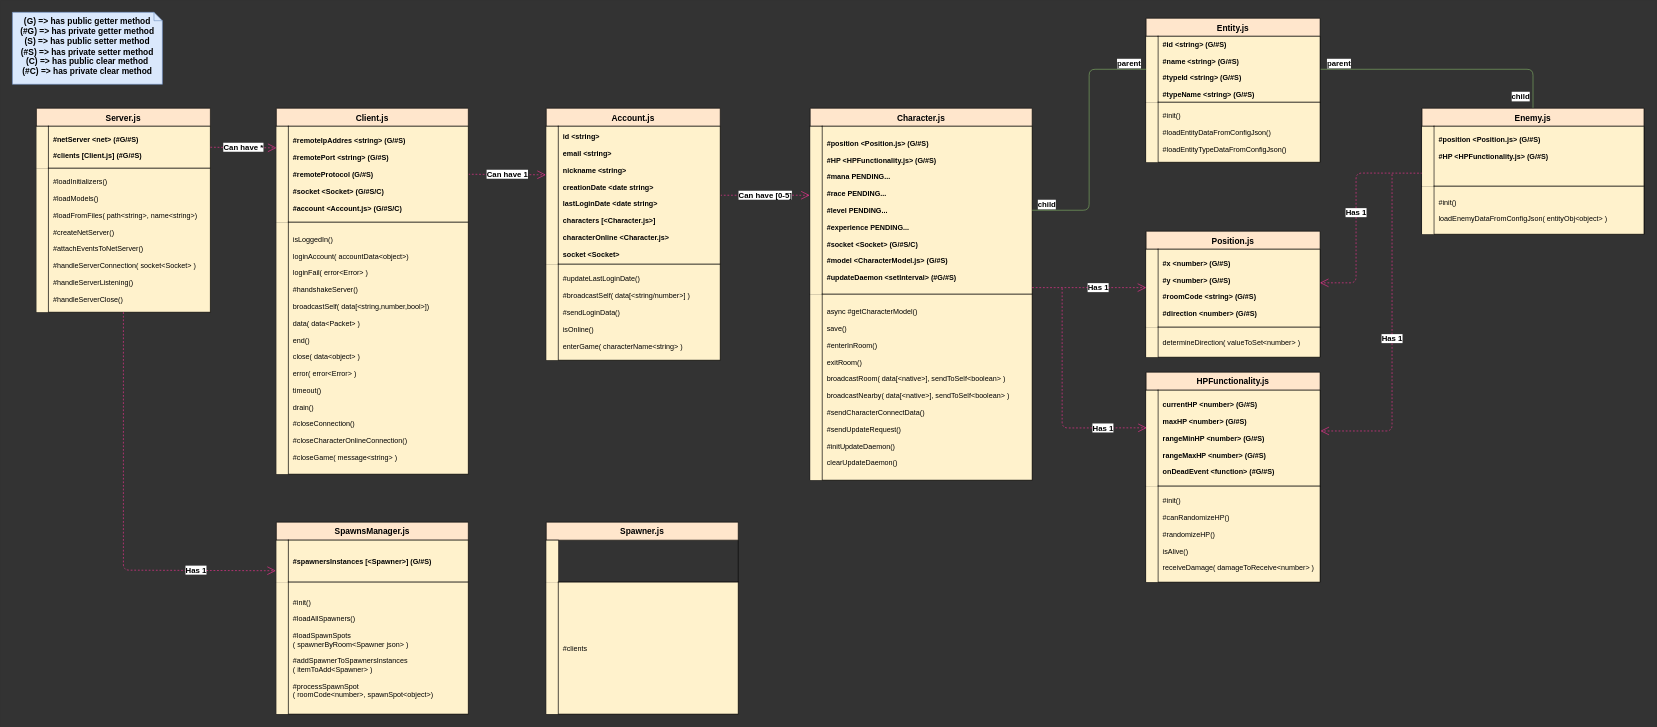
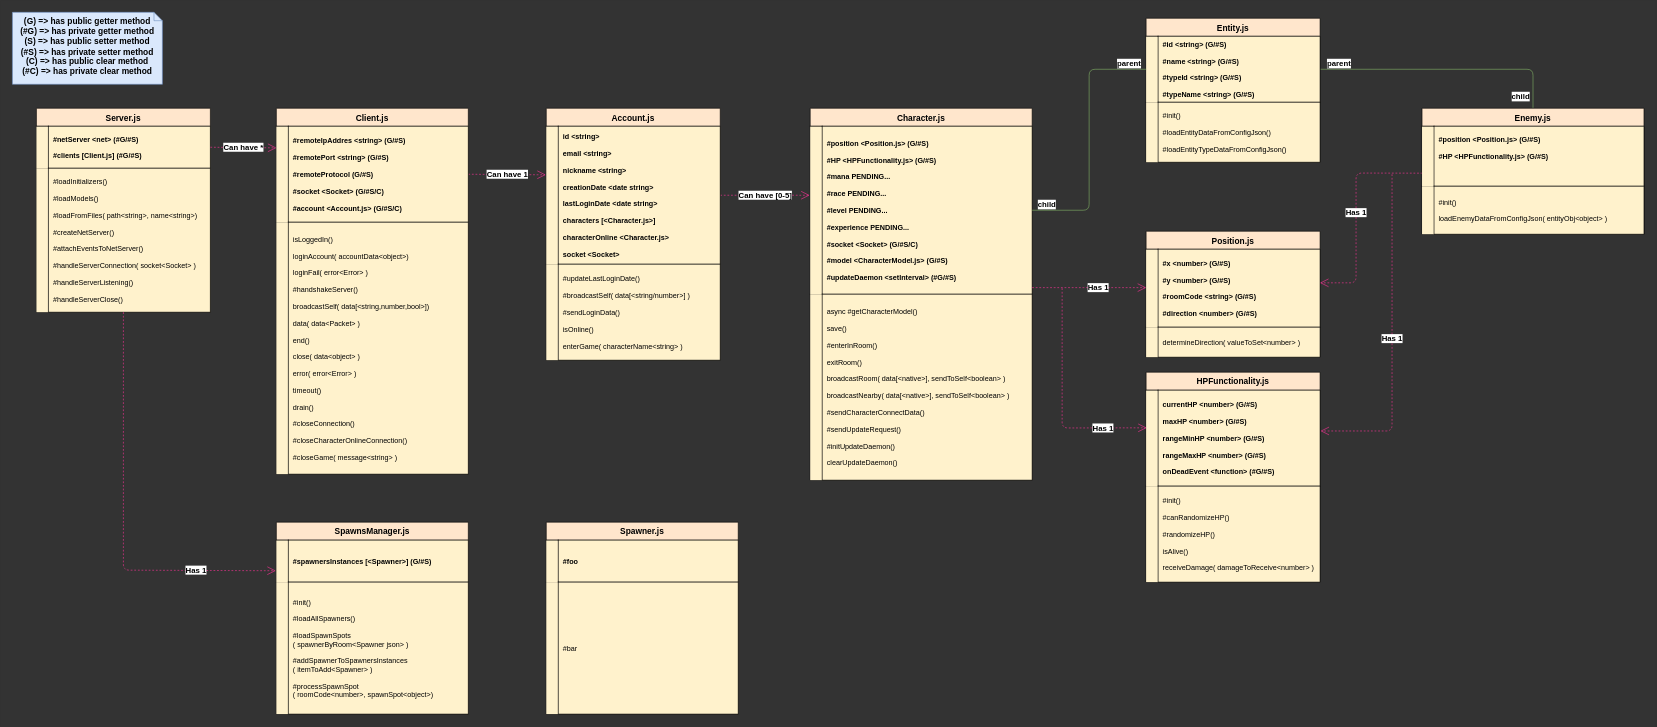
none -> (648, 561)
(577, 649) -> (571, 649)
